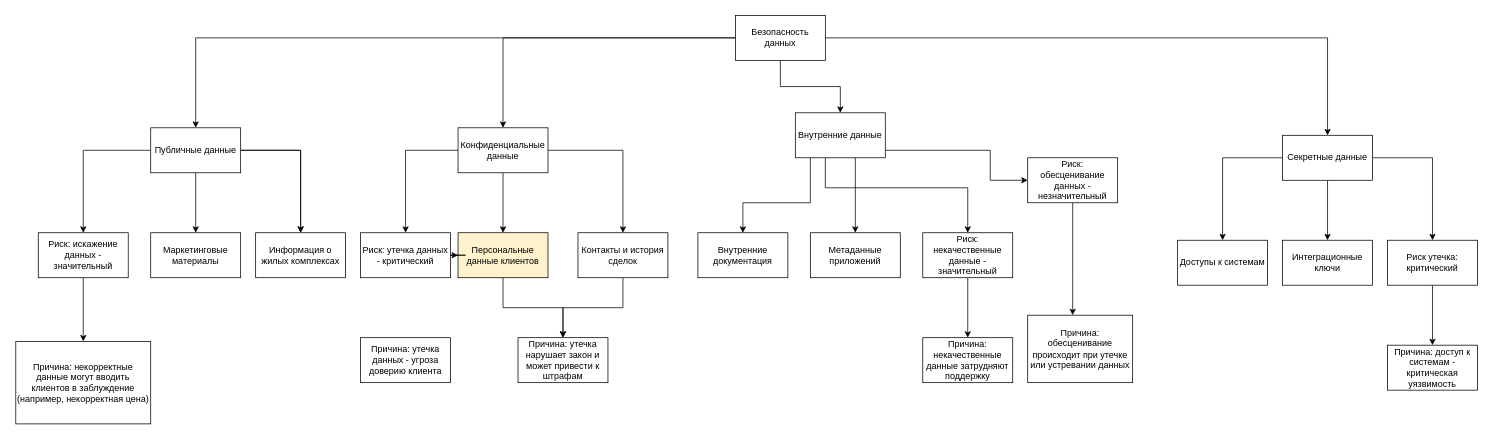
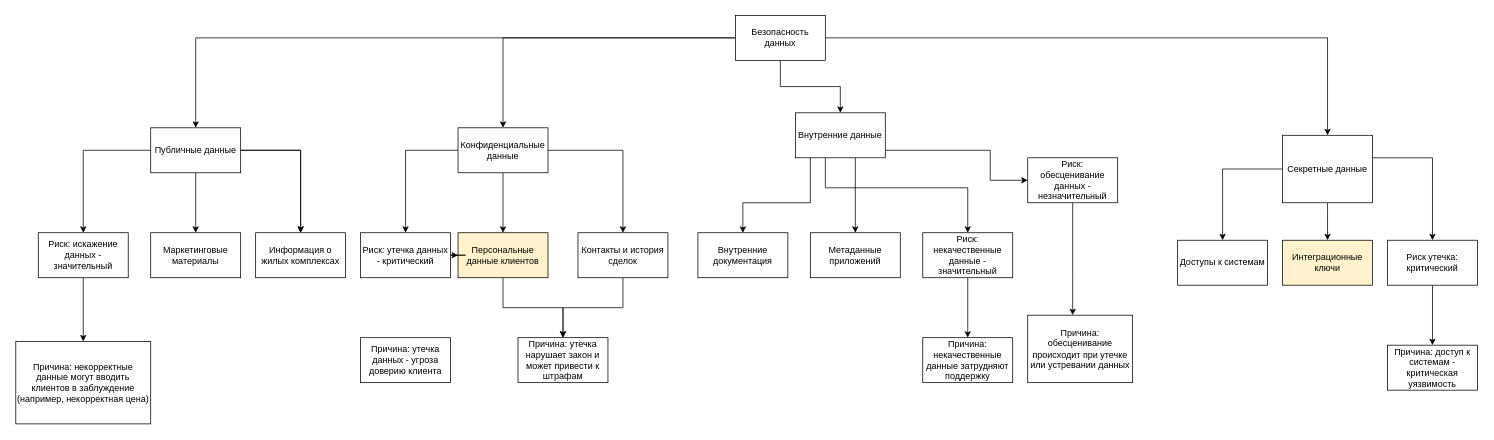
(1328, 158) -> (1328, 169)
(1328, 263) -> (1328, 263)
